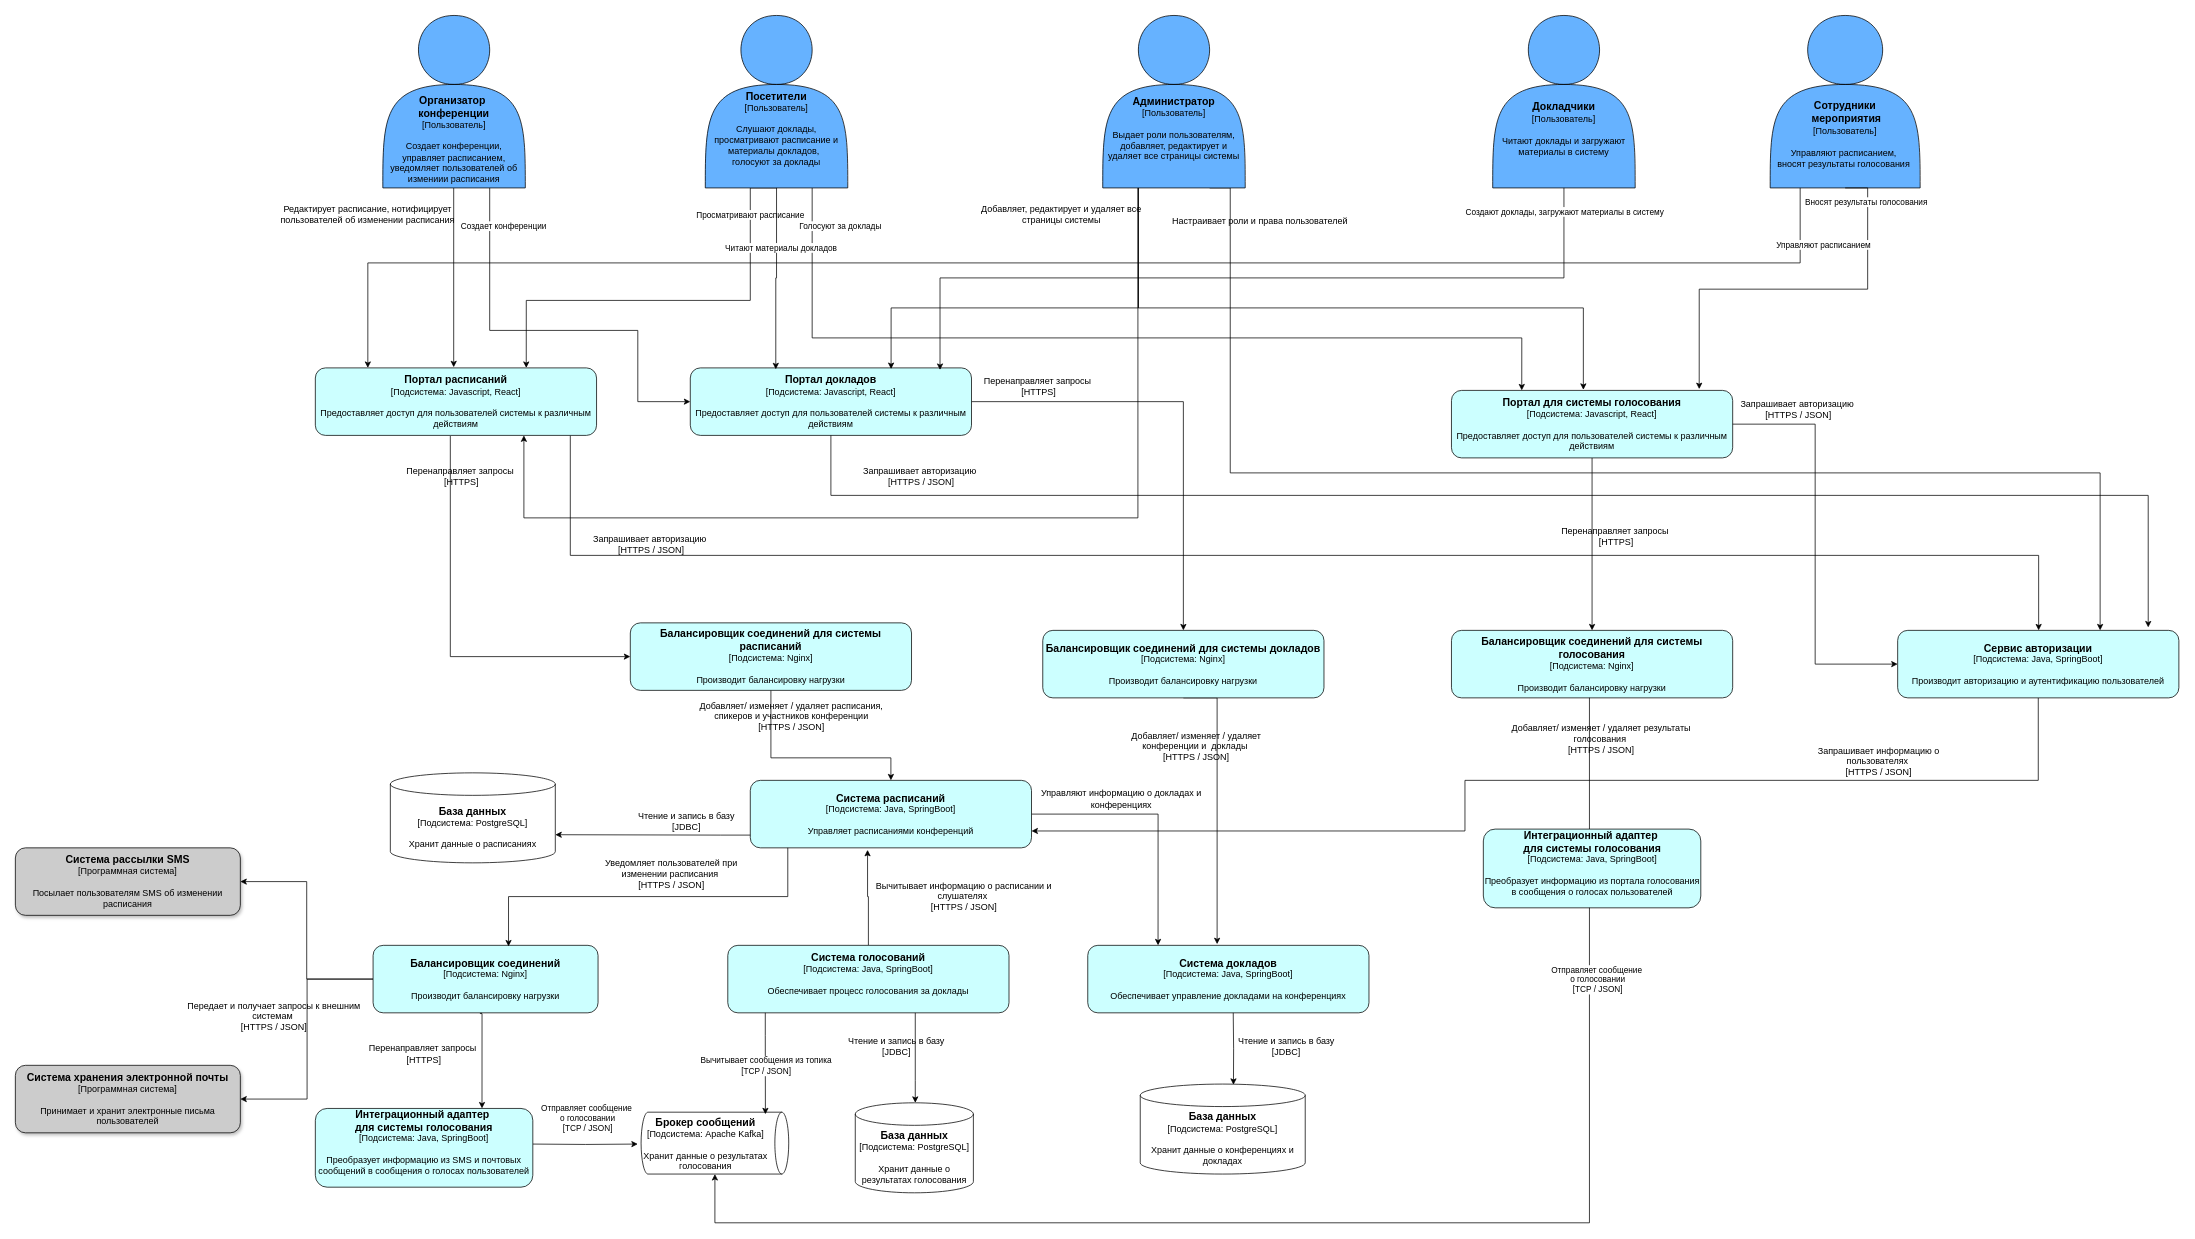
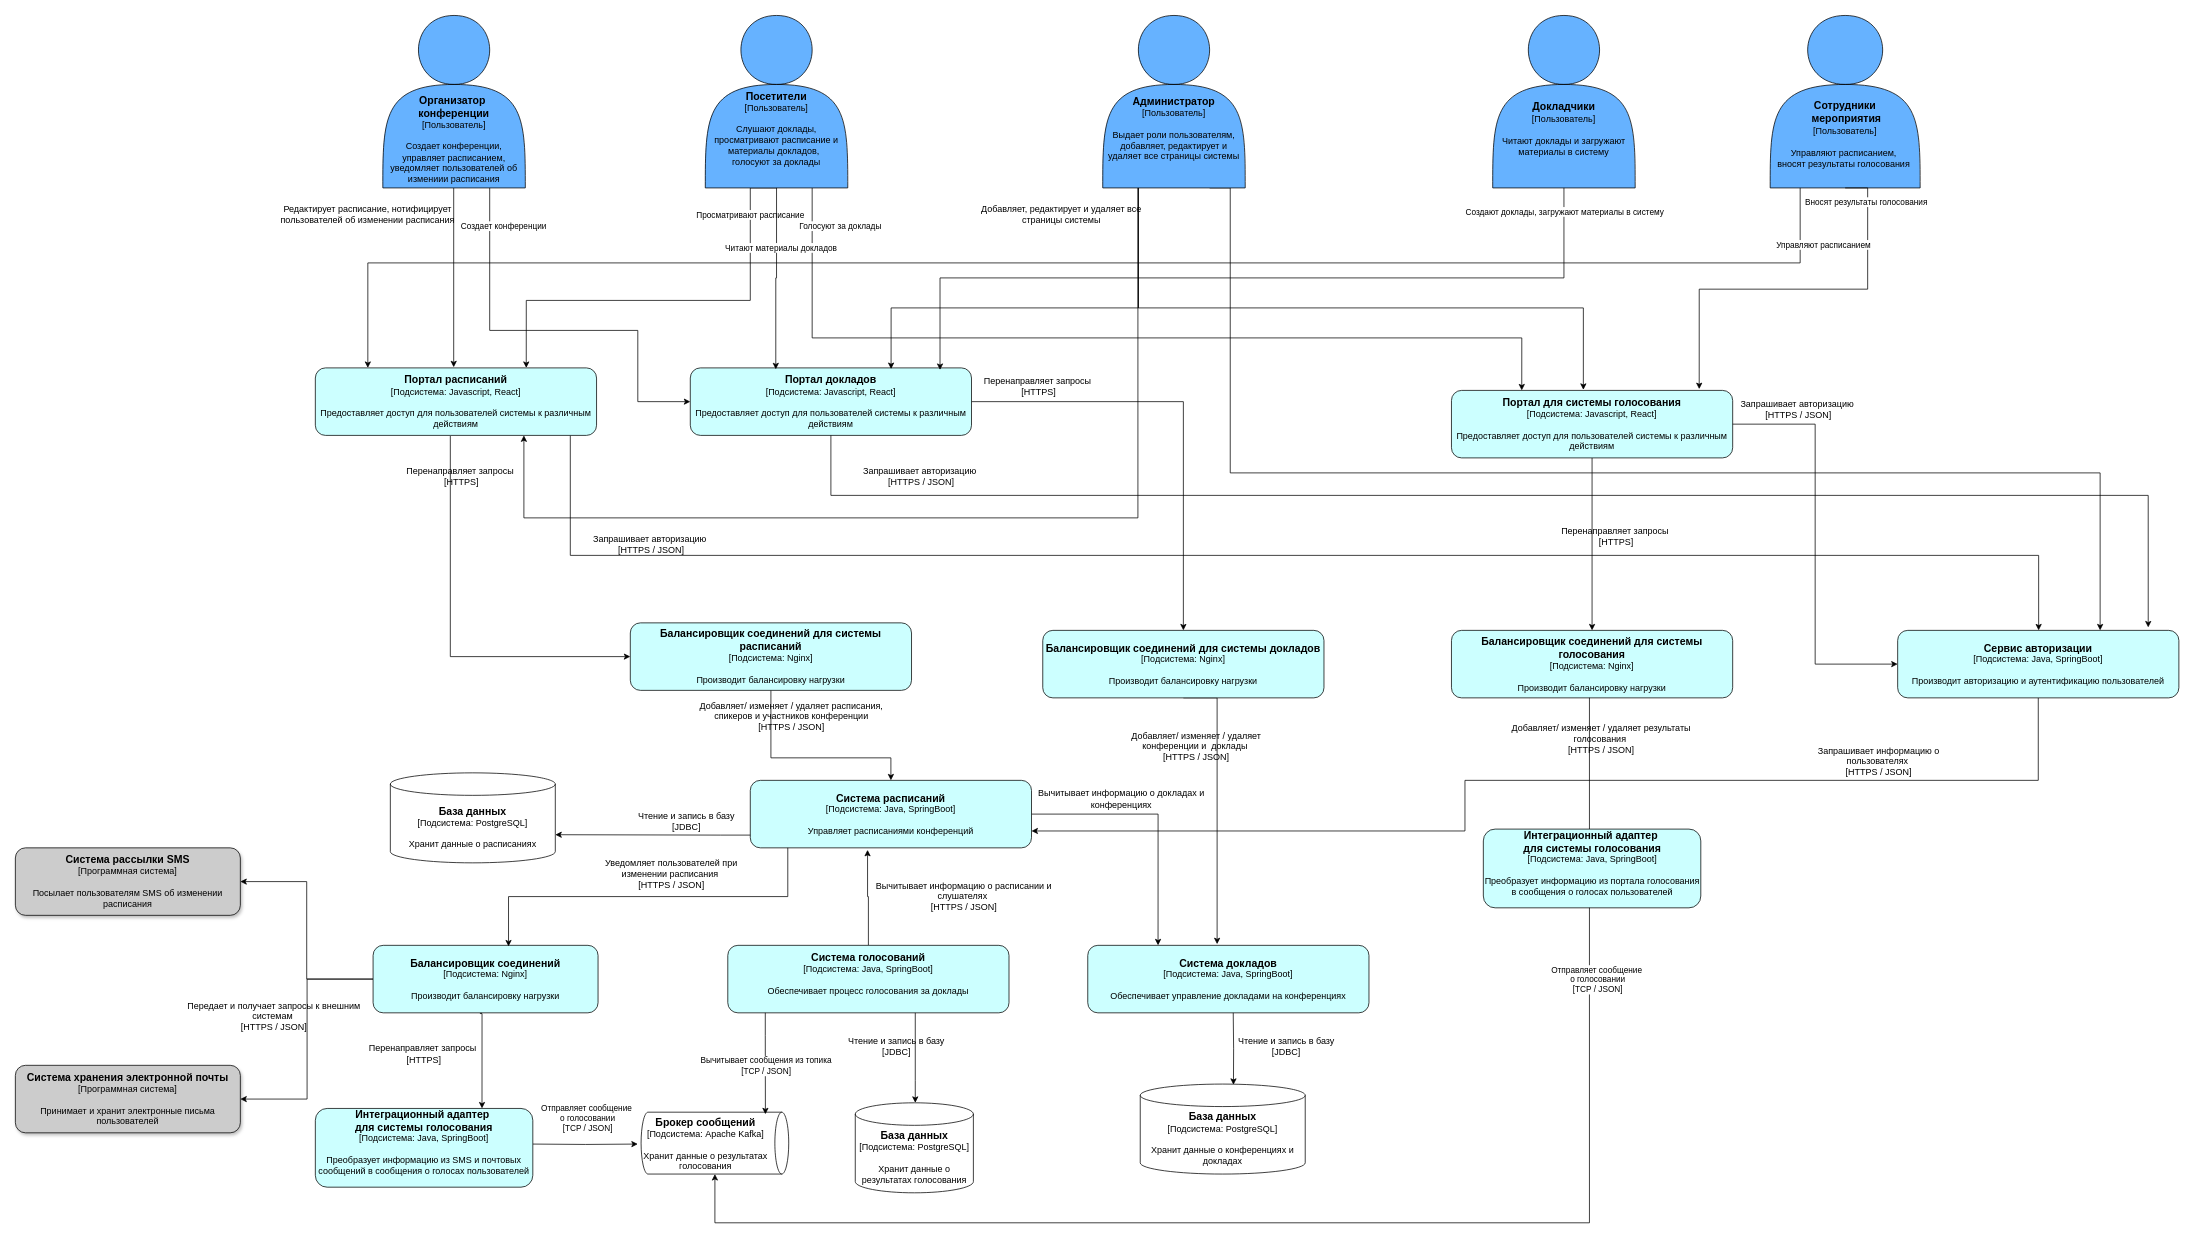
(1260, 222) -> none
(1122, 799) -> (1122, 799)
